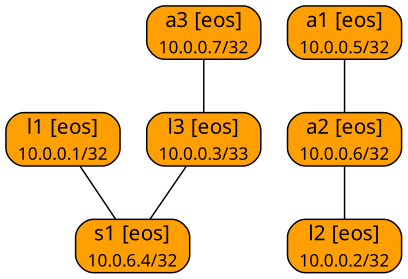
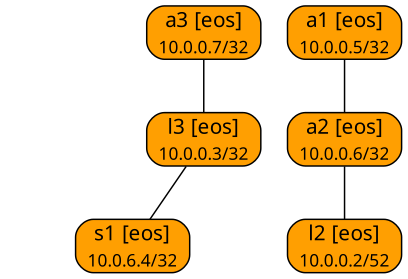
(63, 139) -> none
(204, 148) -> (204, 148)
(345, 255) -> (345, 255)
